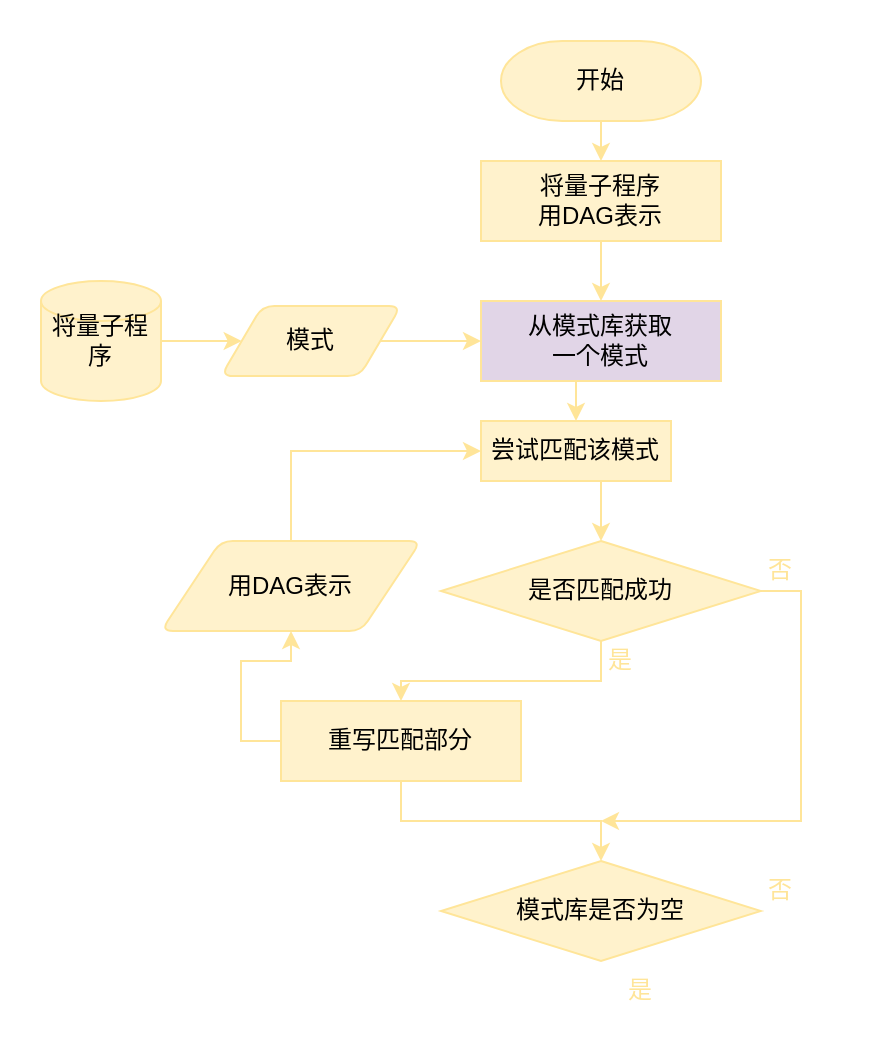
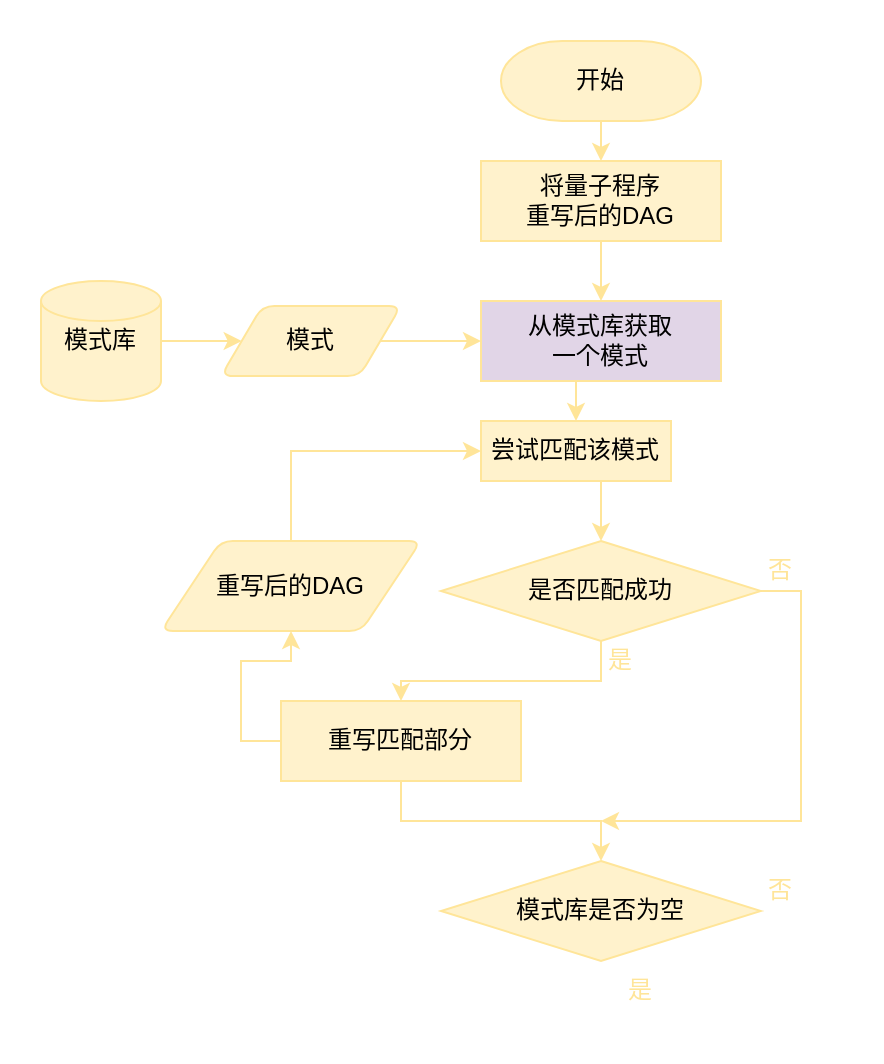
(601, 201) -> (601, 201)
(101, 341) -> (101, 341)
(291, 587) -> (291, 587)
